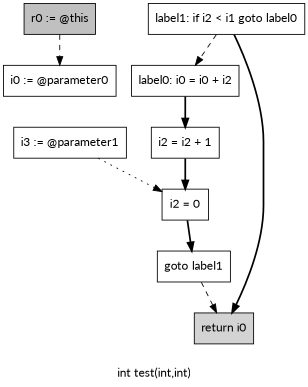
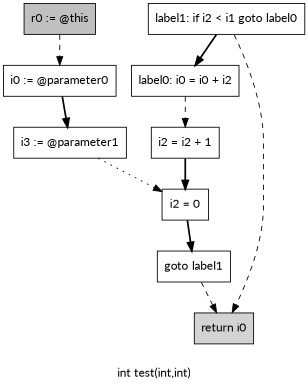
(208, 46) -> (208, 46)
none -> (64, 108)
(185, 108) -> (185, 108)
(264, 170) -> (264, 170)
